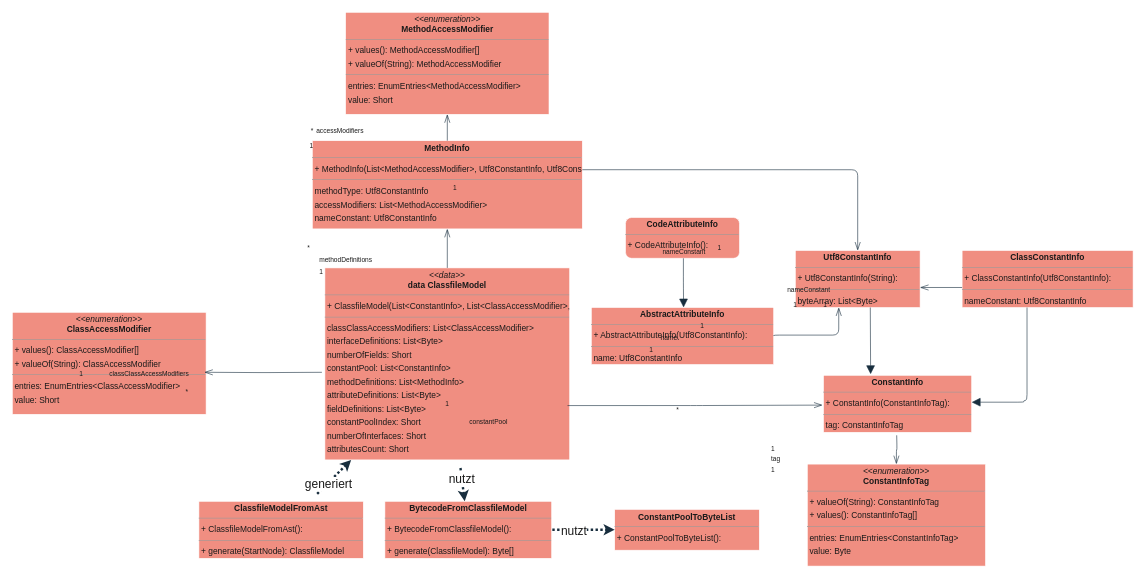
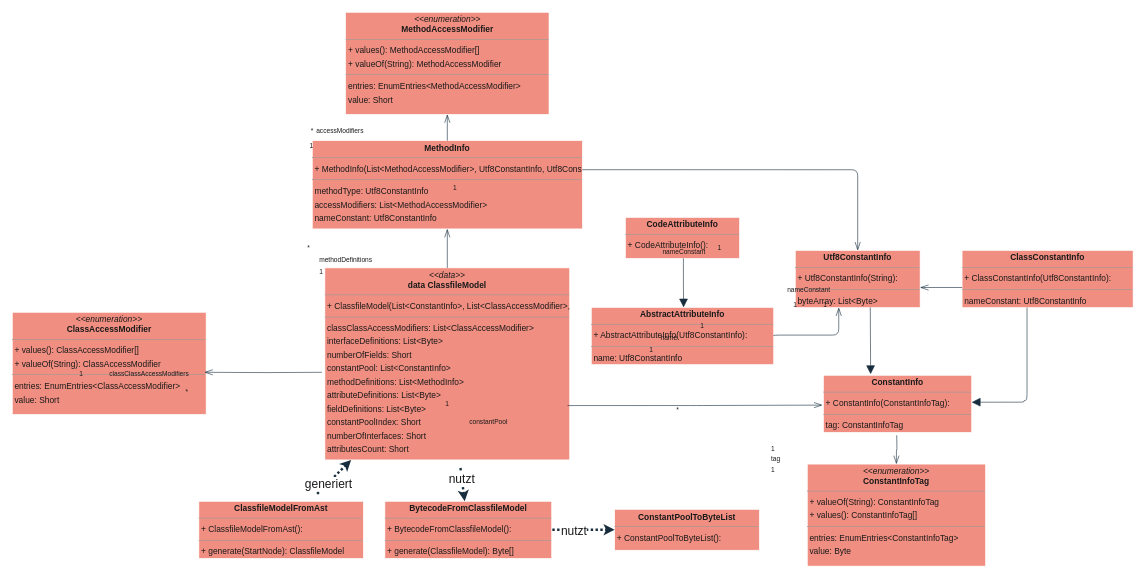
(683, 238) -> (683, 238)
